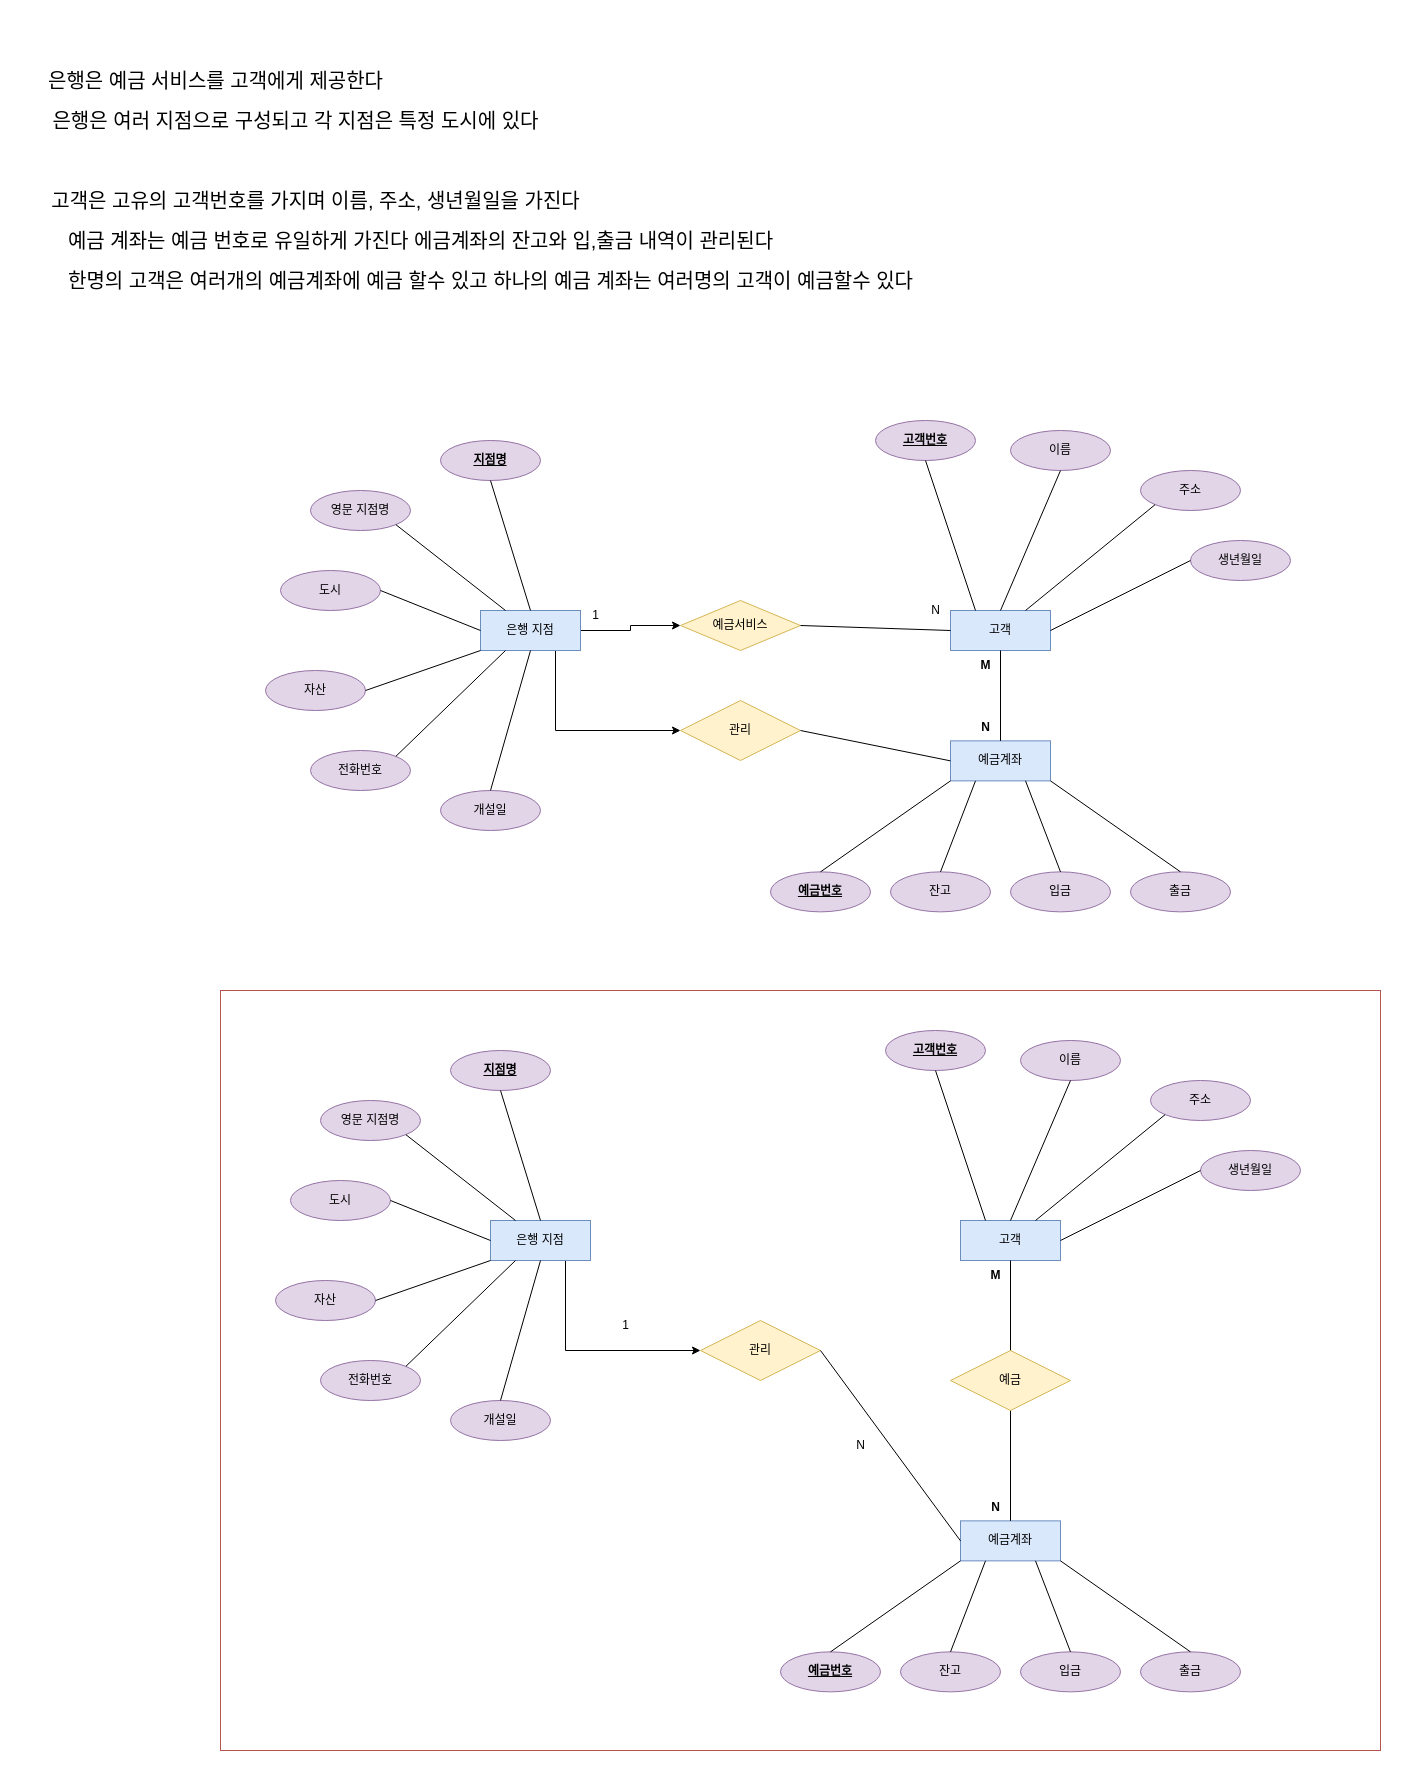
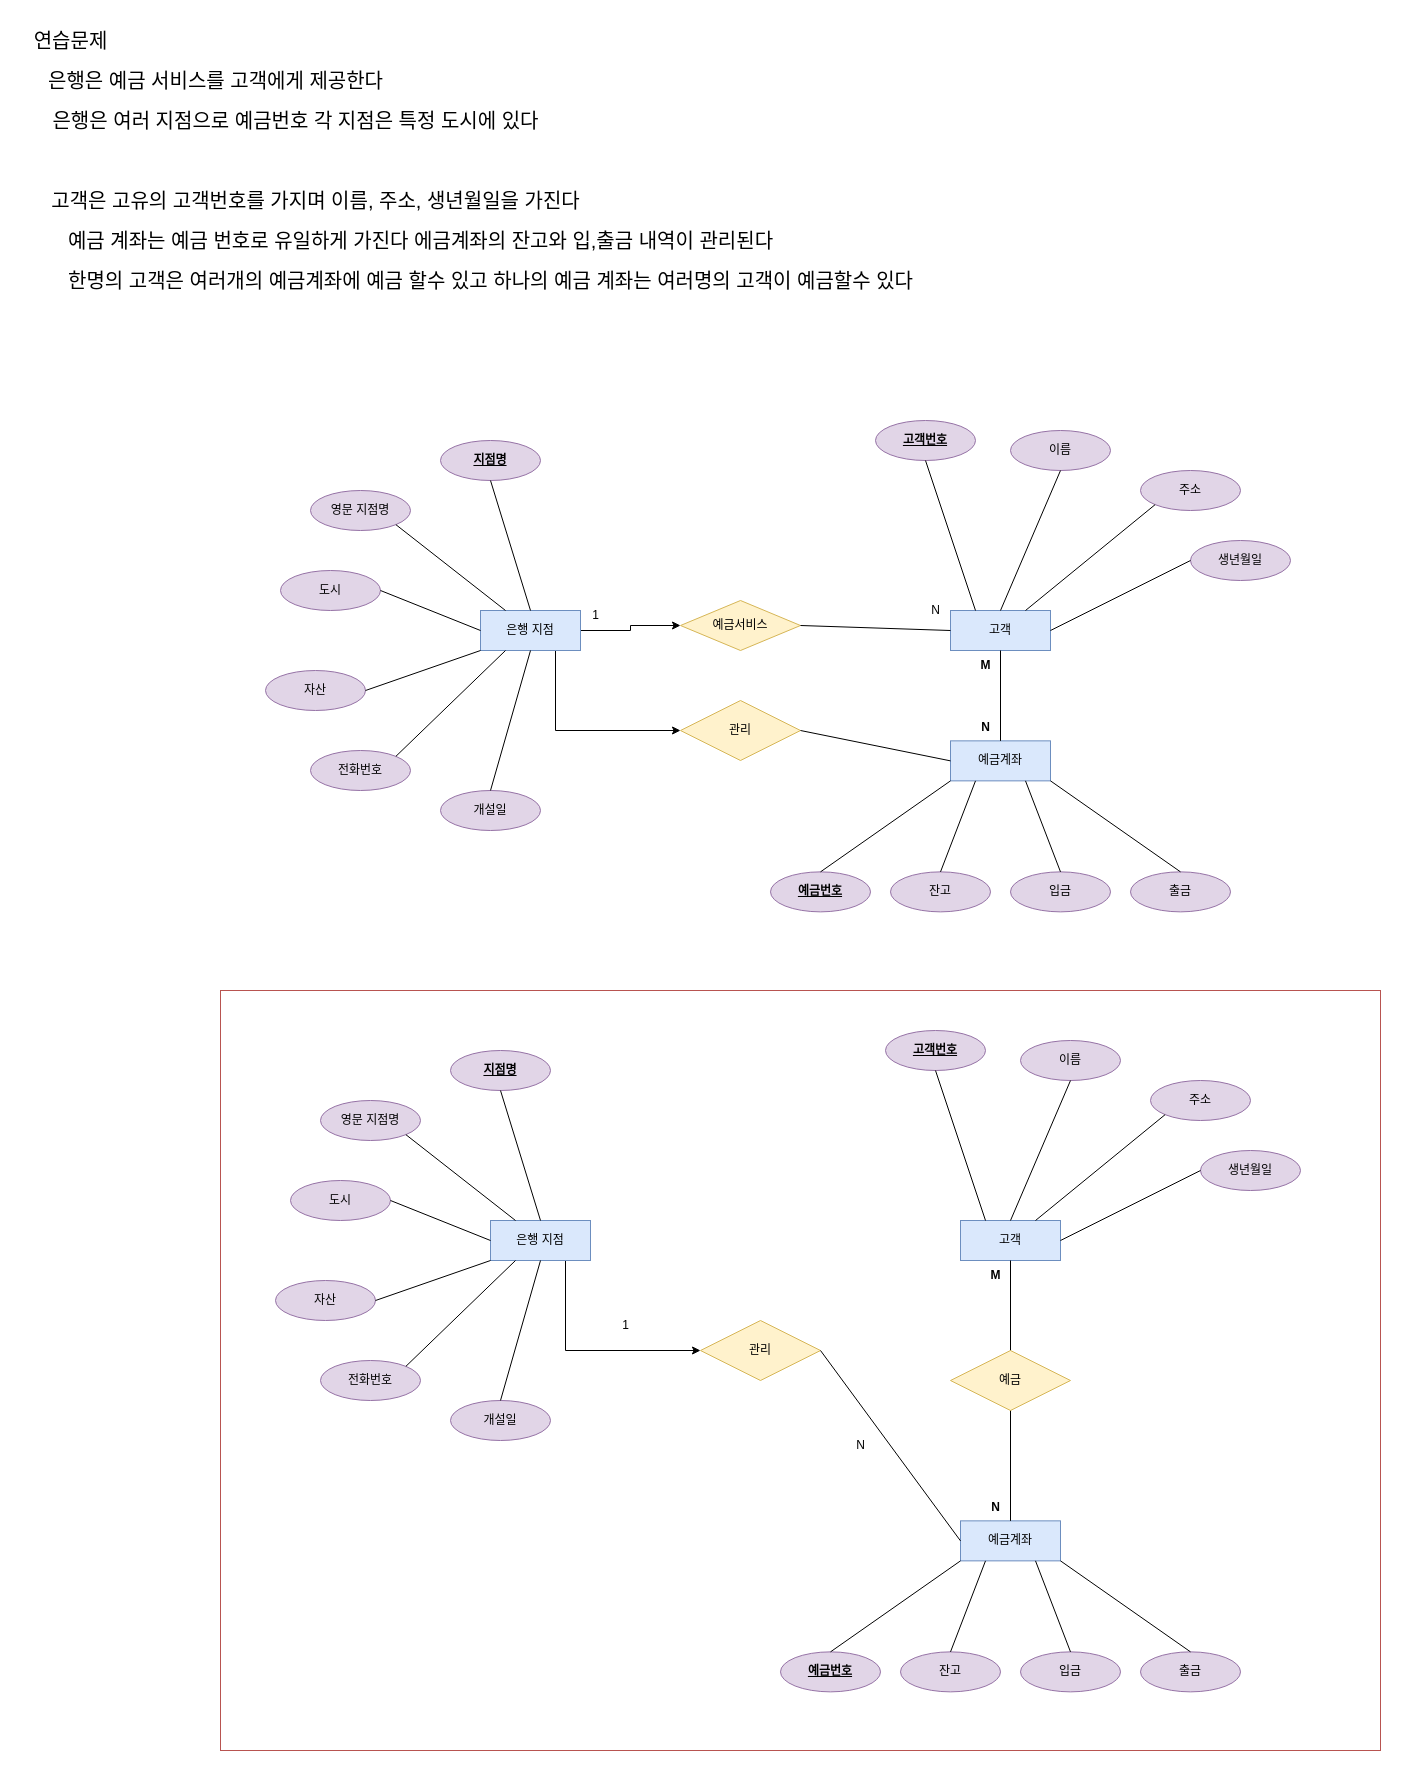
none -> (71, 41)
(296, 121) -> (296, 121)
